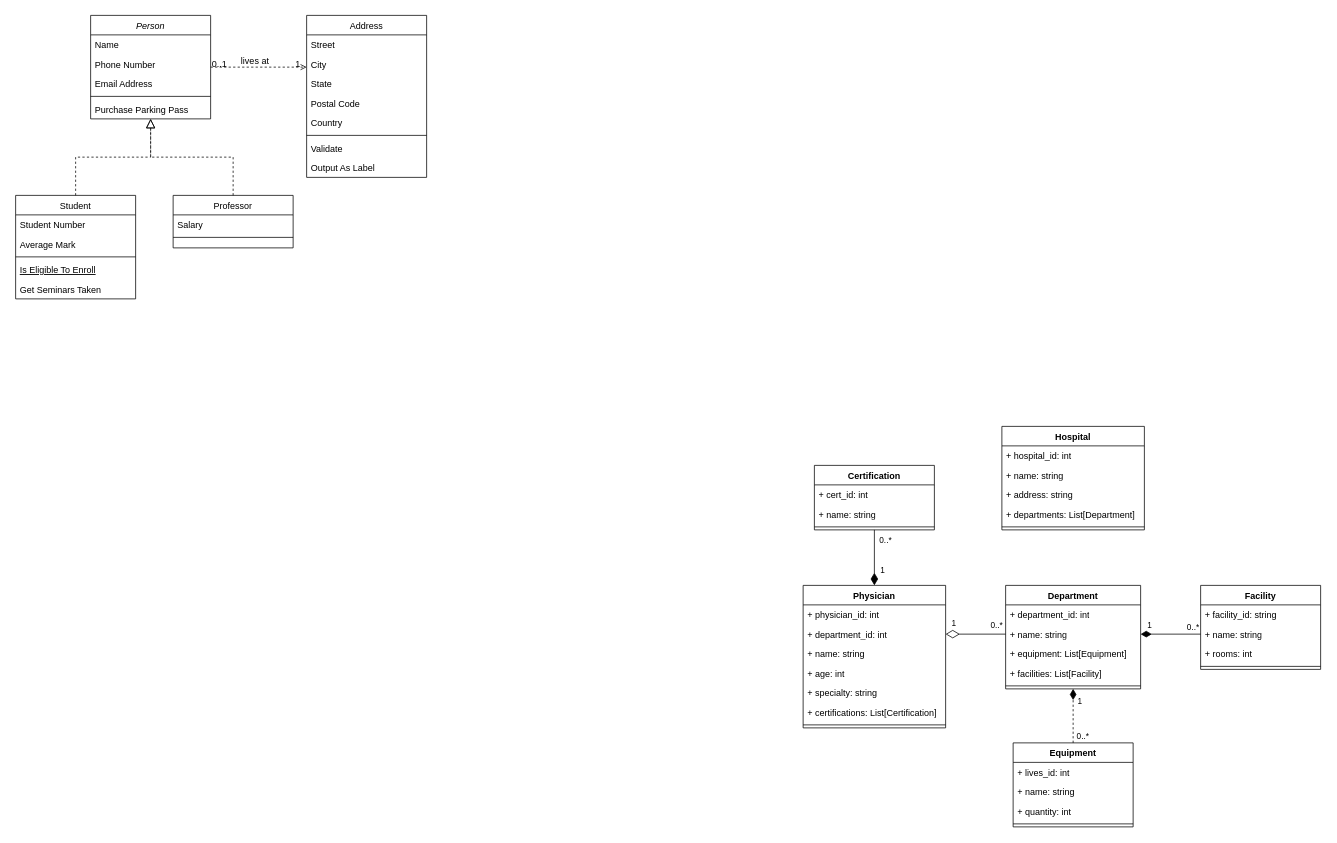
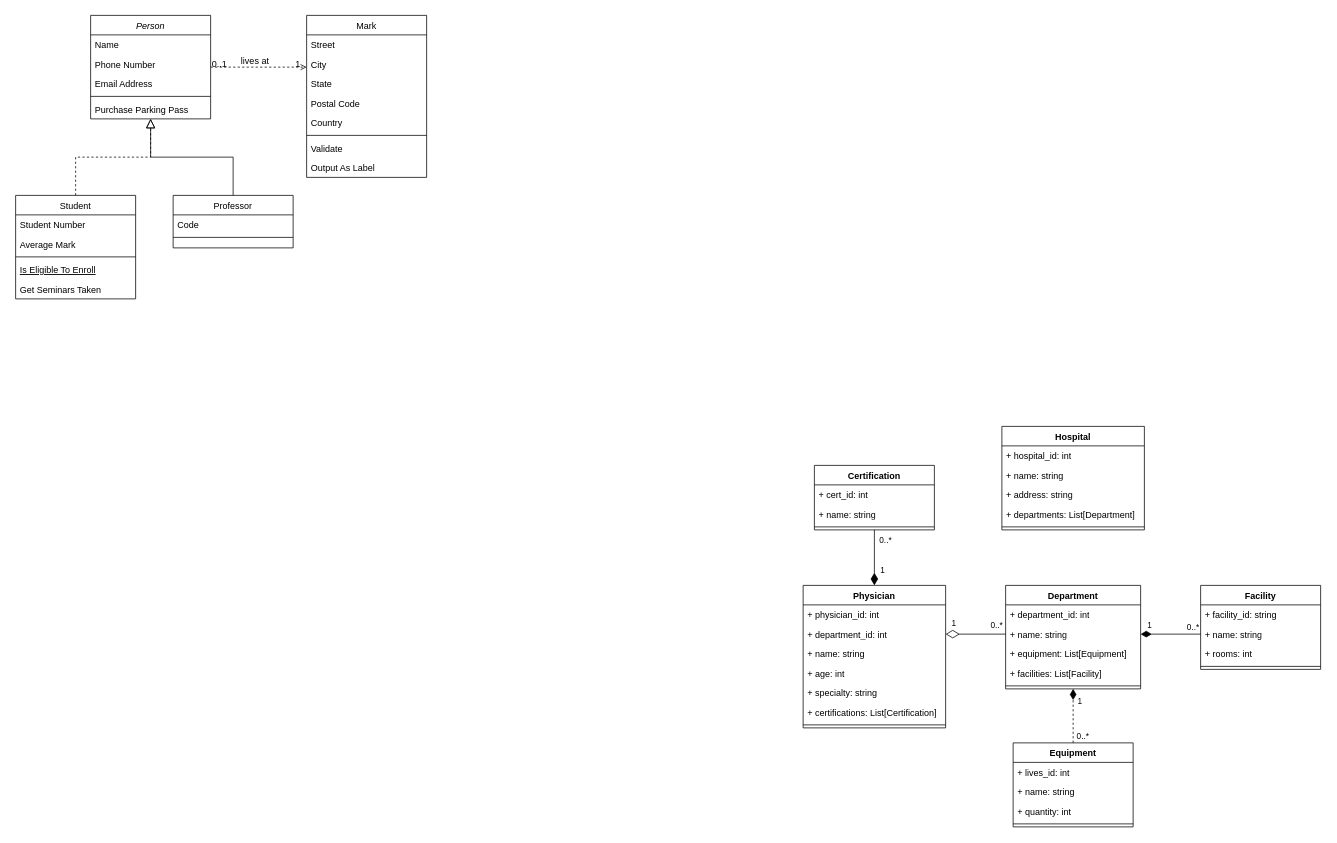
(366, 26) -> (366, 26)
(212, 157) -> (212, 157)
(191, 225) -> (187, 225)
